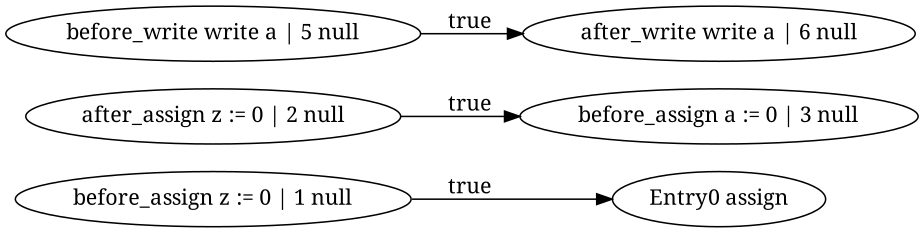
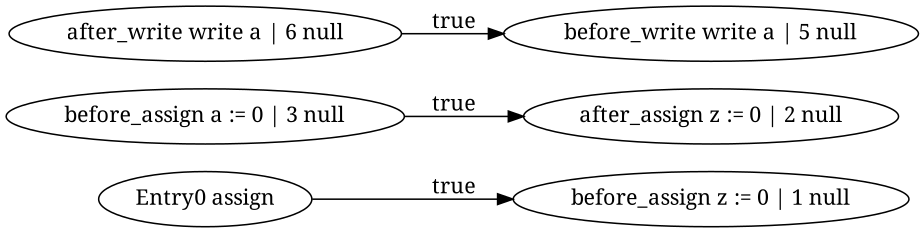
(464, 34) -> (445, 34)
(452, 116) -> (456, 116)
(504, 199) -> (405, 199)
